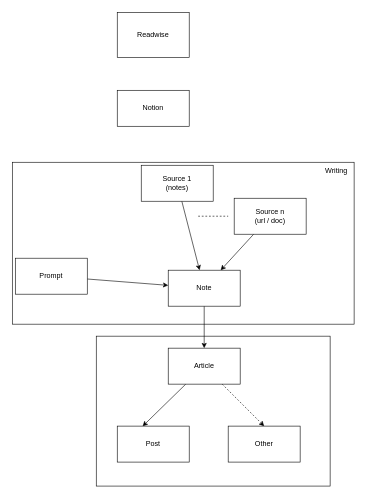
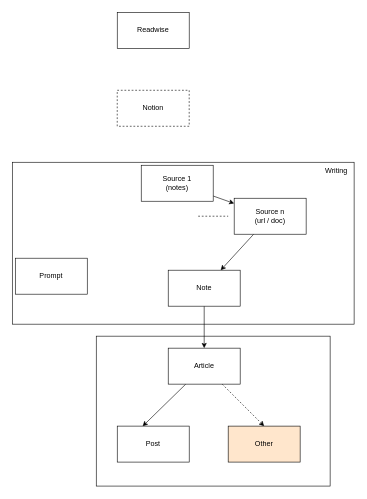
(153, 35) -> (153, 30)
(153, 108) -> (153, 108)
(190, 233) -> (222, 199)
(128, 282) -> none
(264, 444) -> (264, 444)
